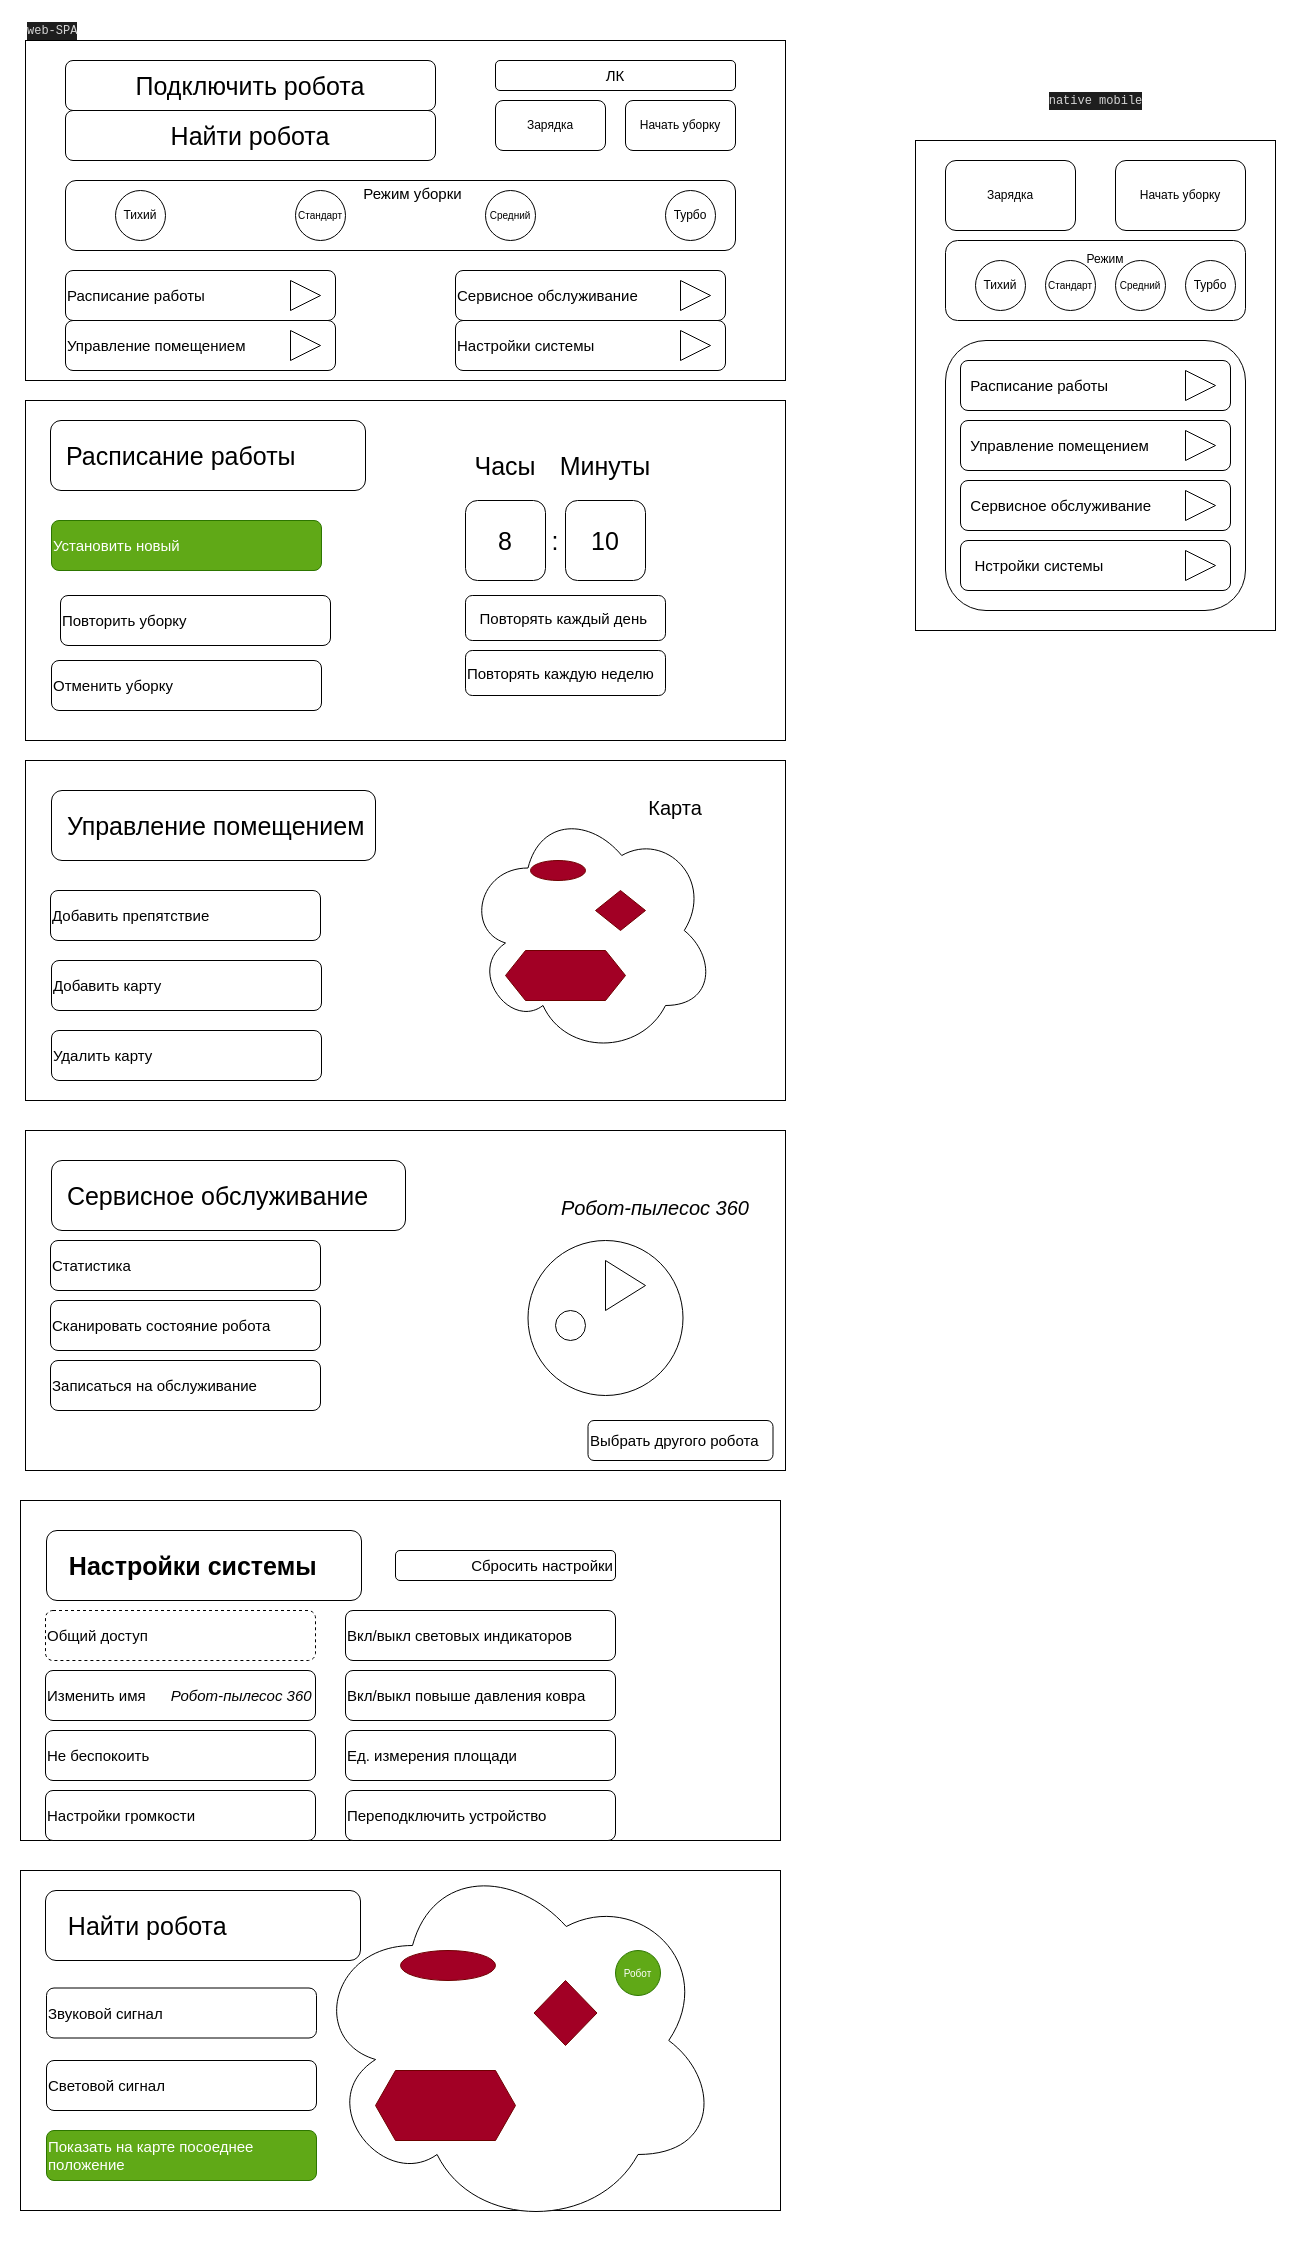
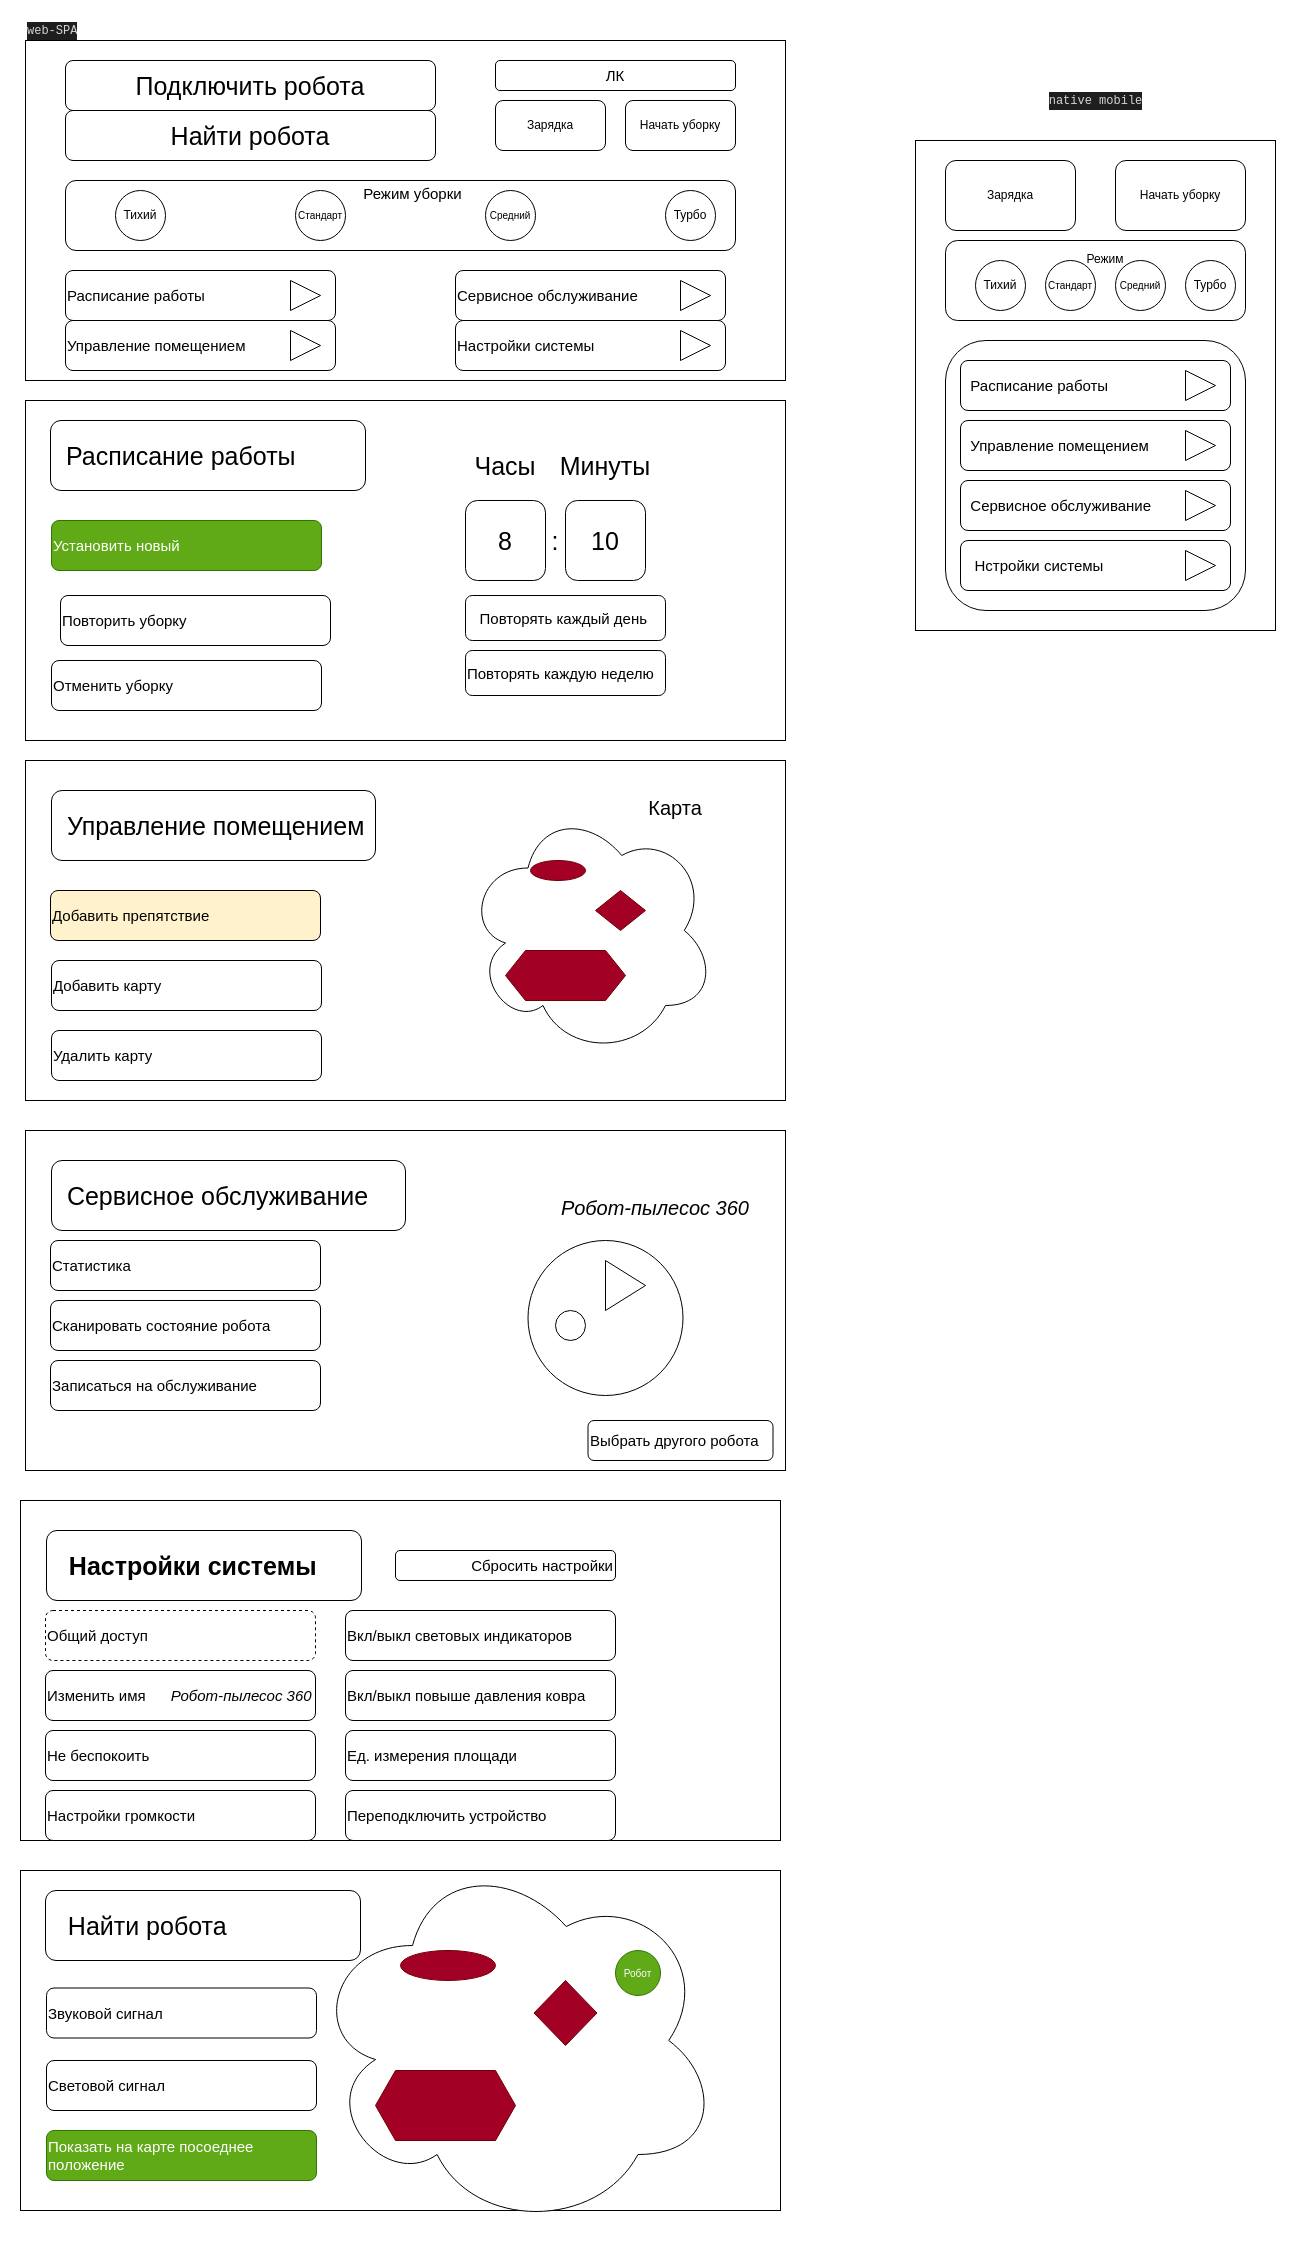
(186, 916) -> (186, 916)
